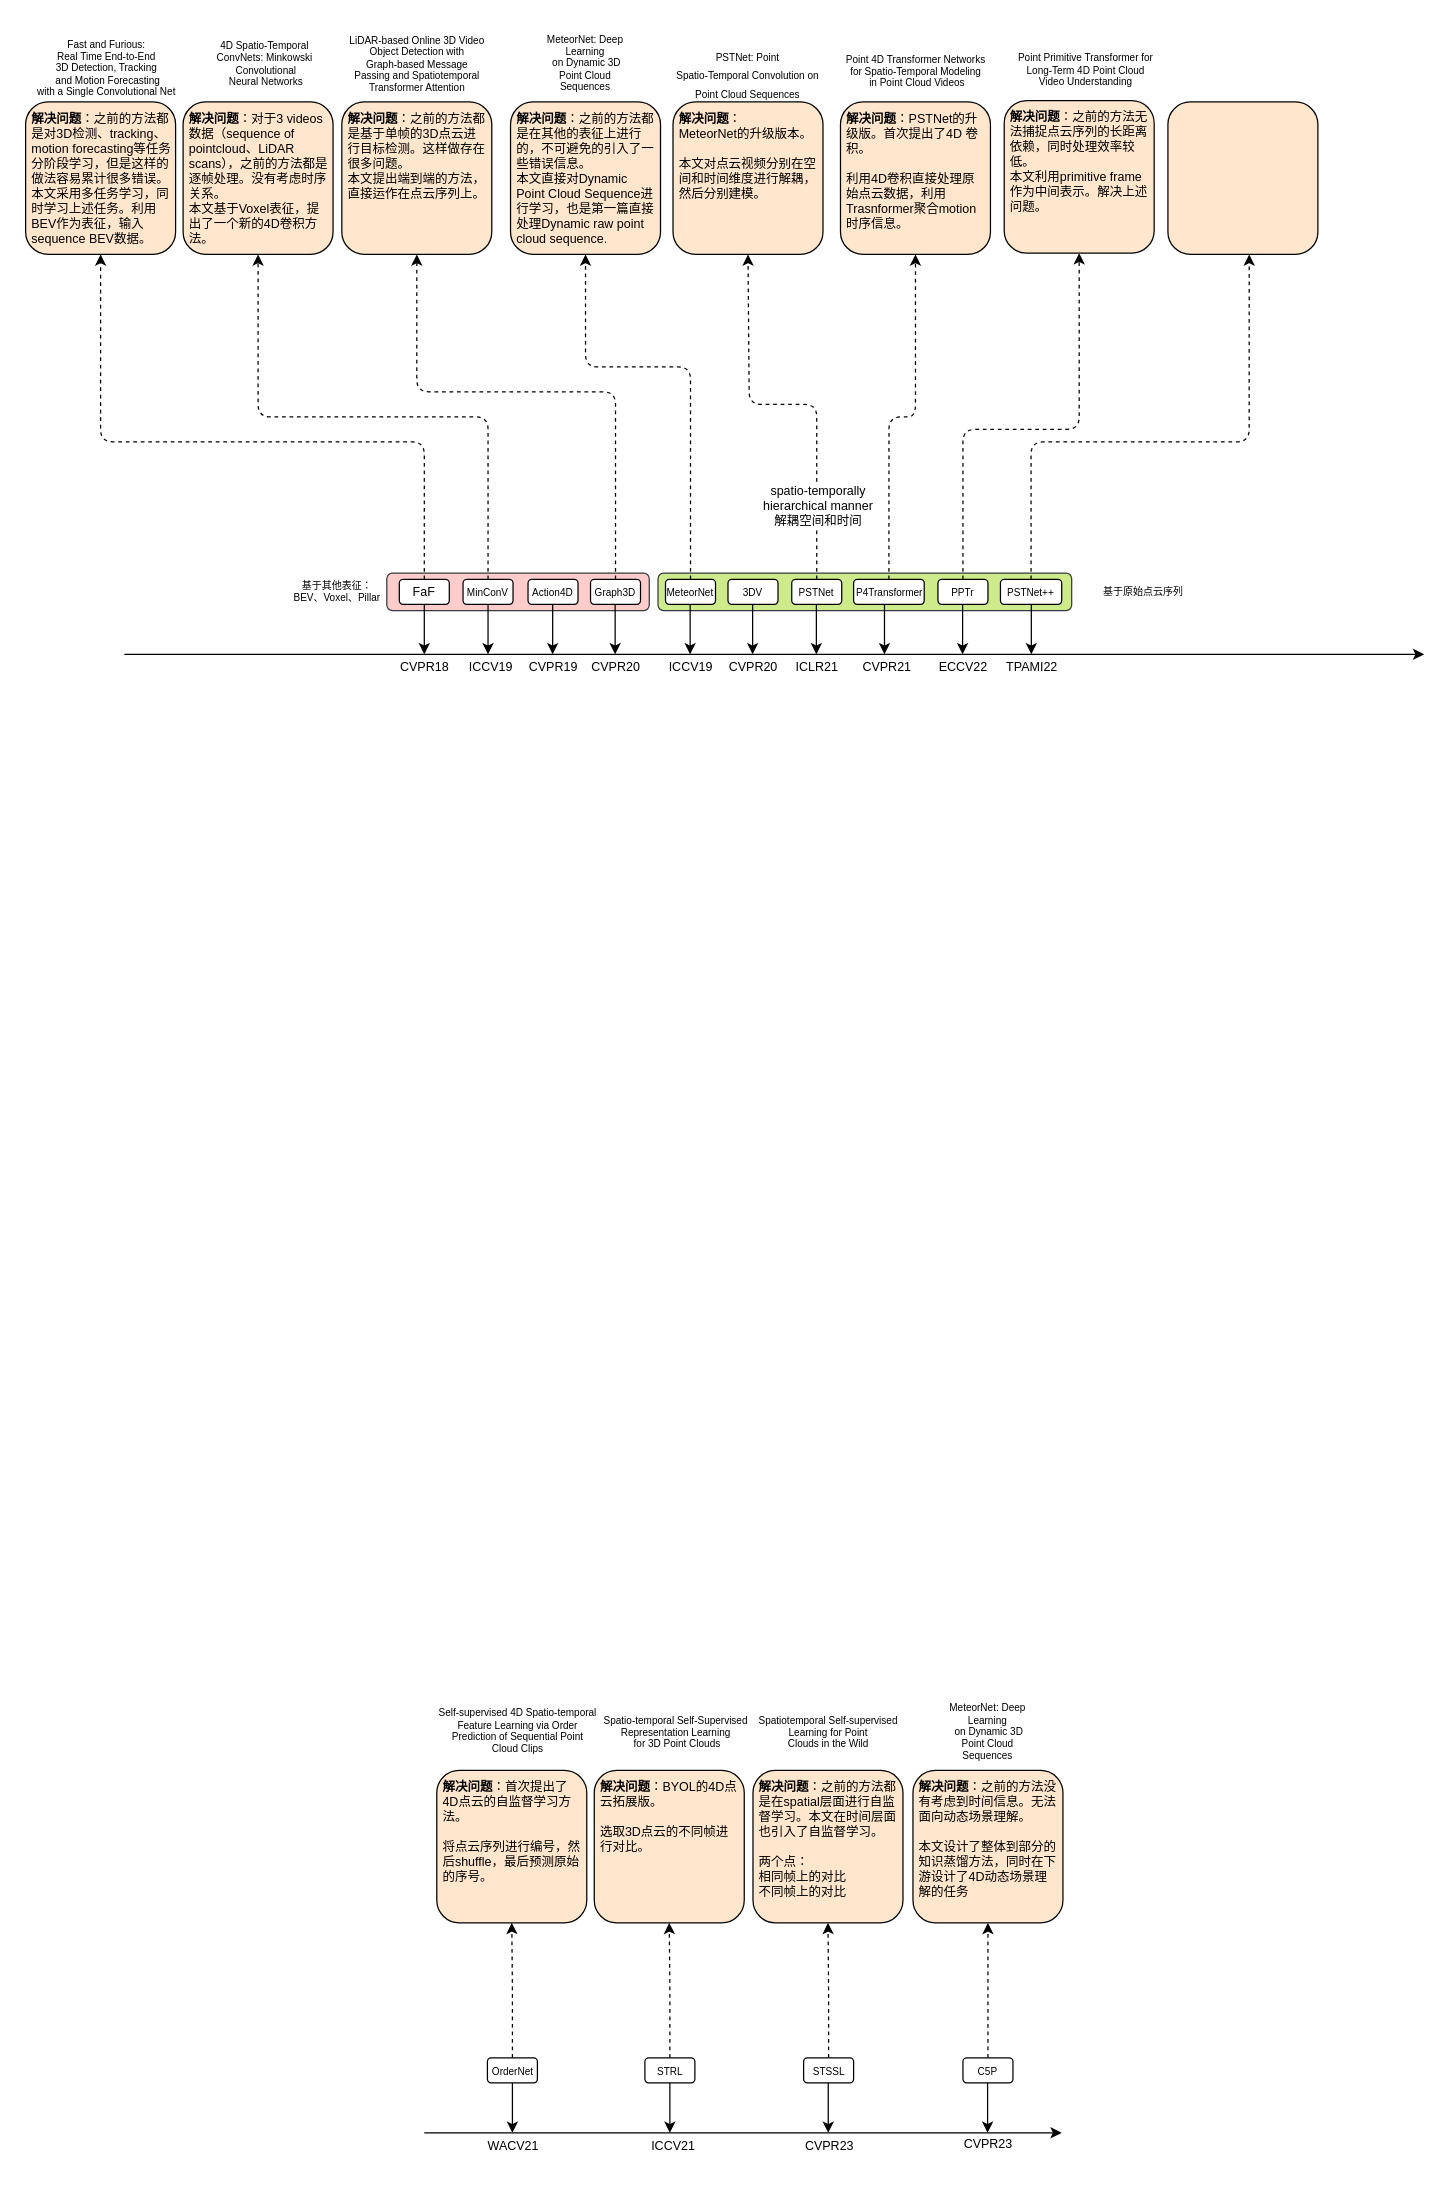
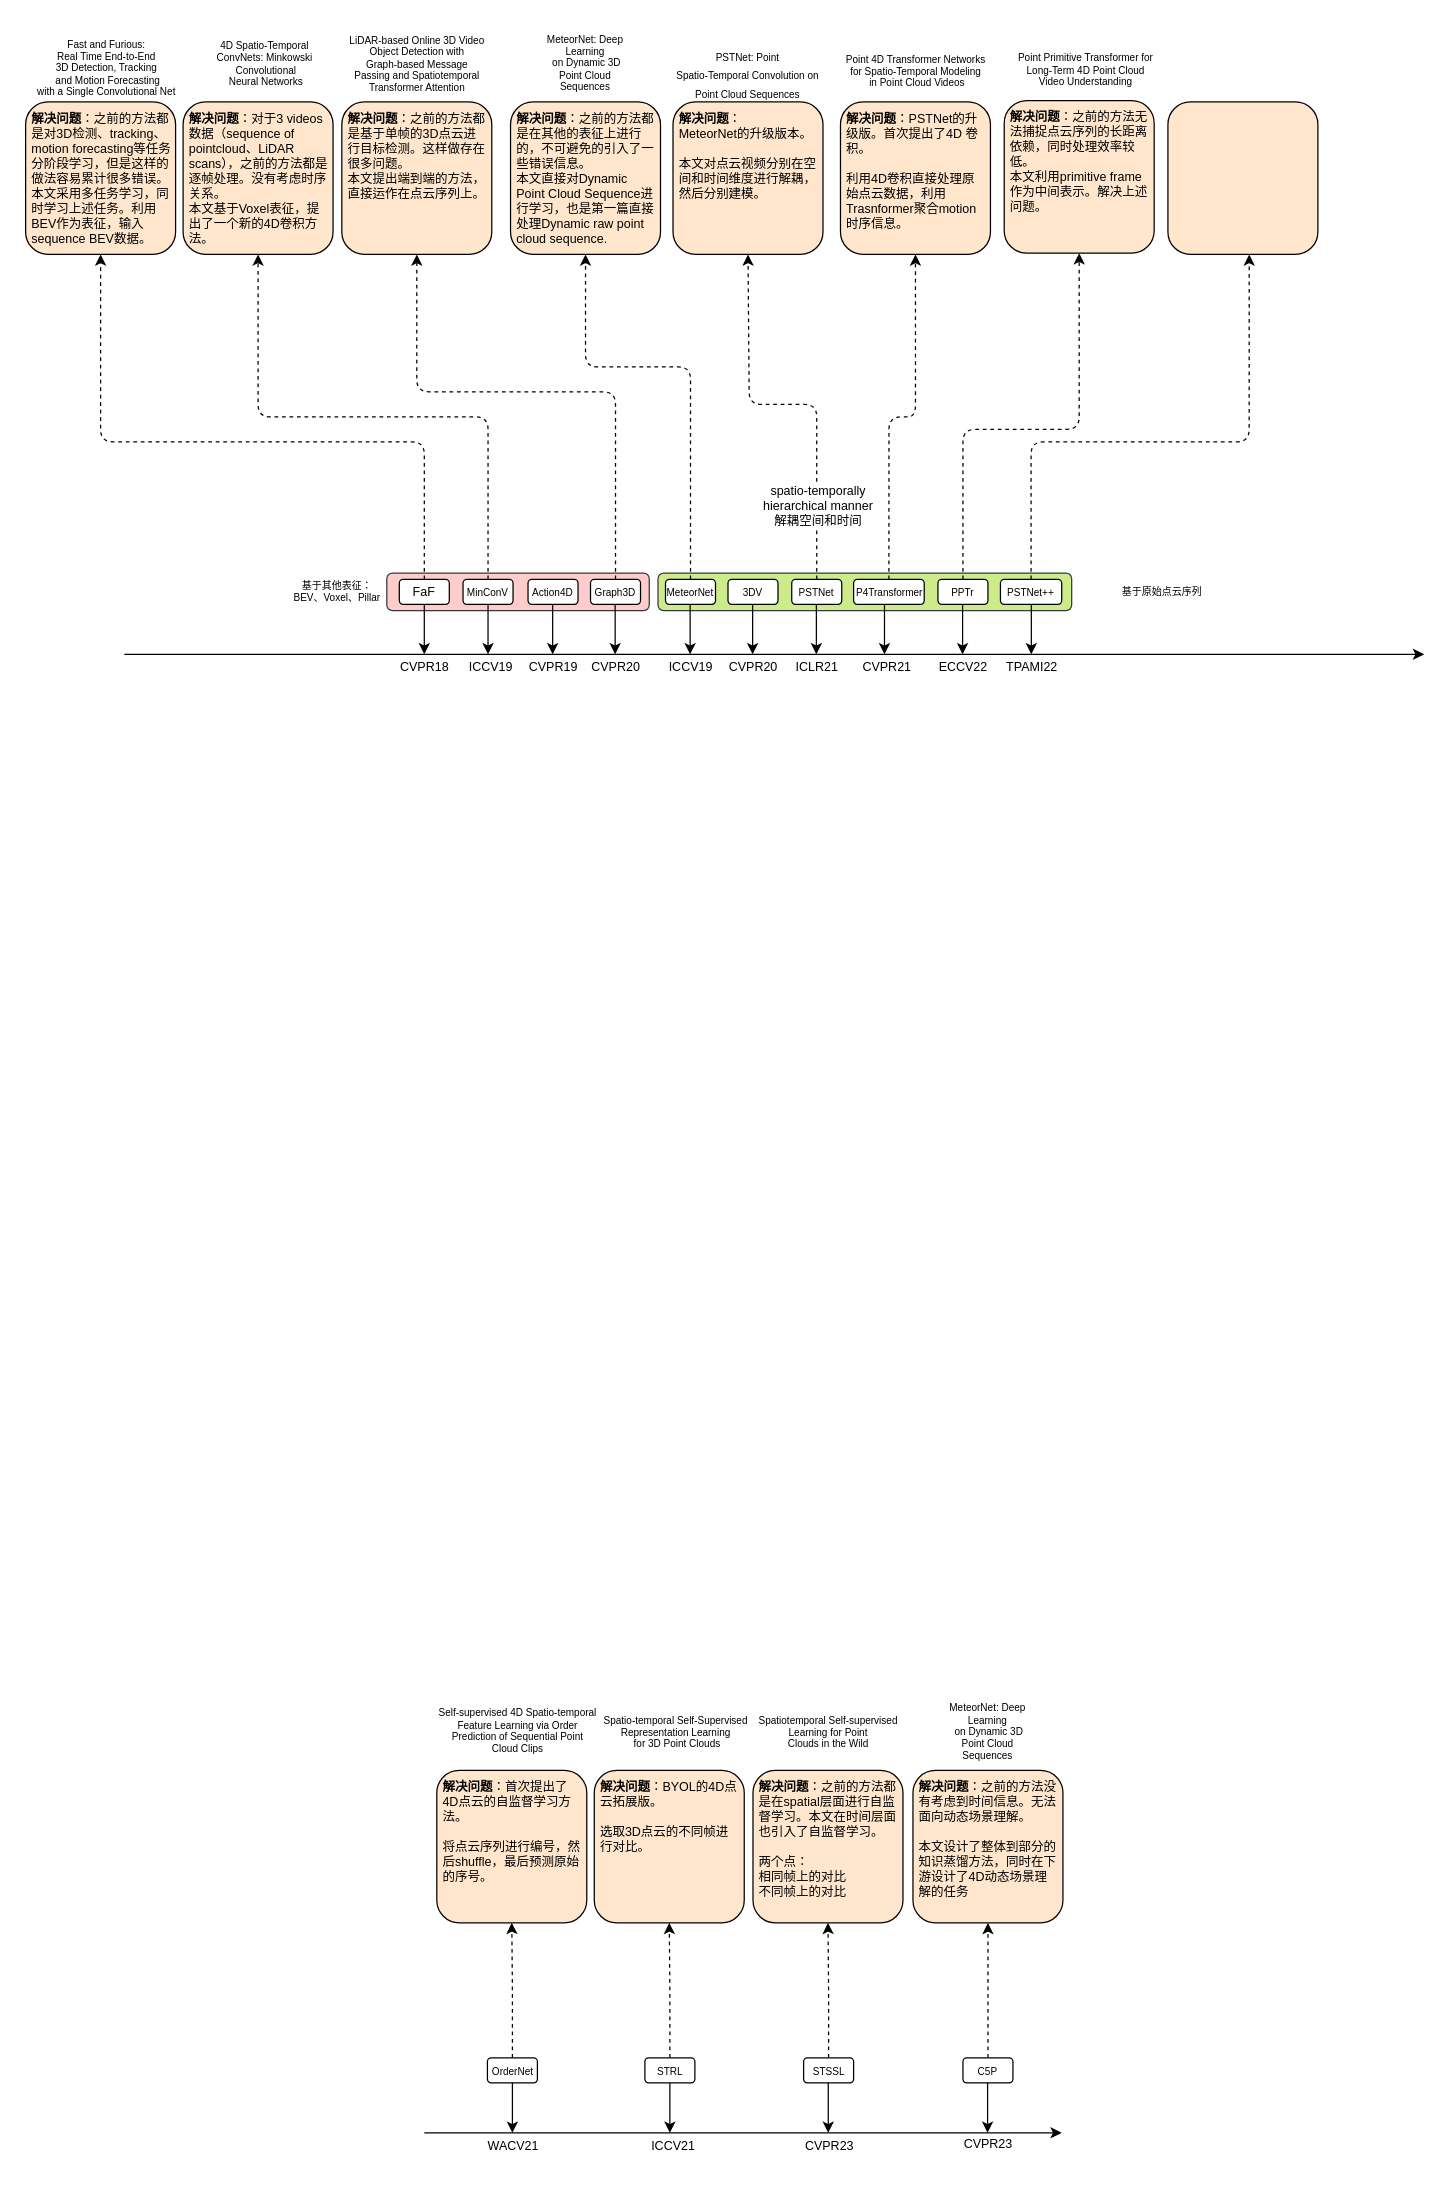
(1143, 592) -> (1162, 592)
